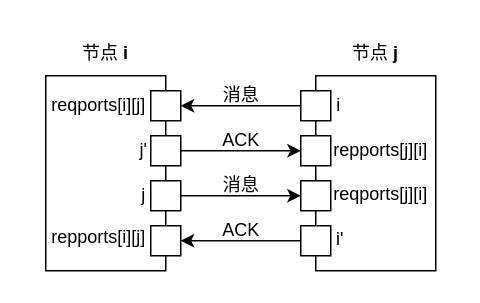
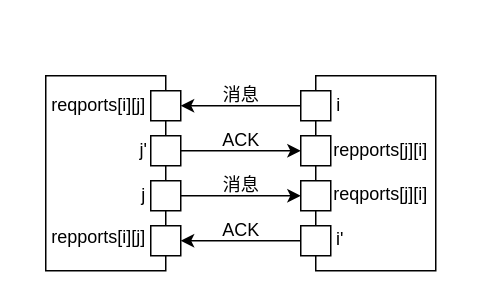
(106, 53) -> none
(376, 53) -> none
